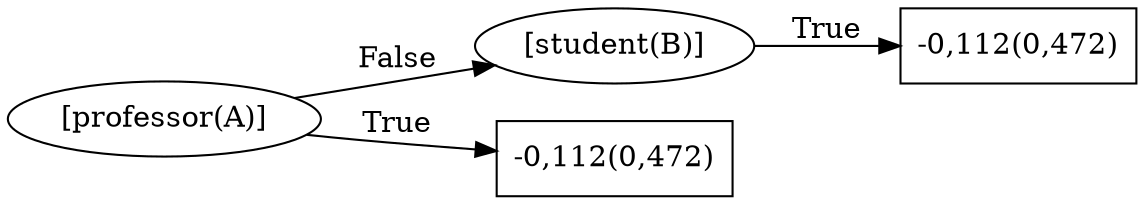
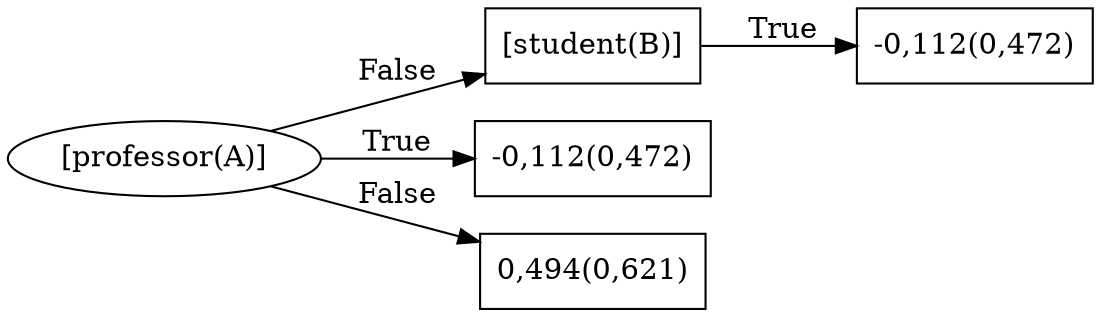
(615, 46) -> (593, 46)
none -> (593, 271)
